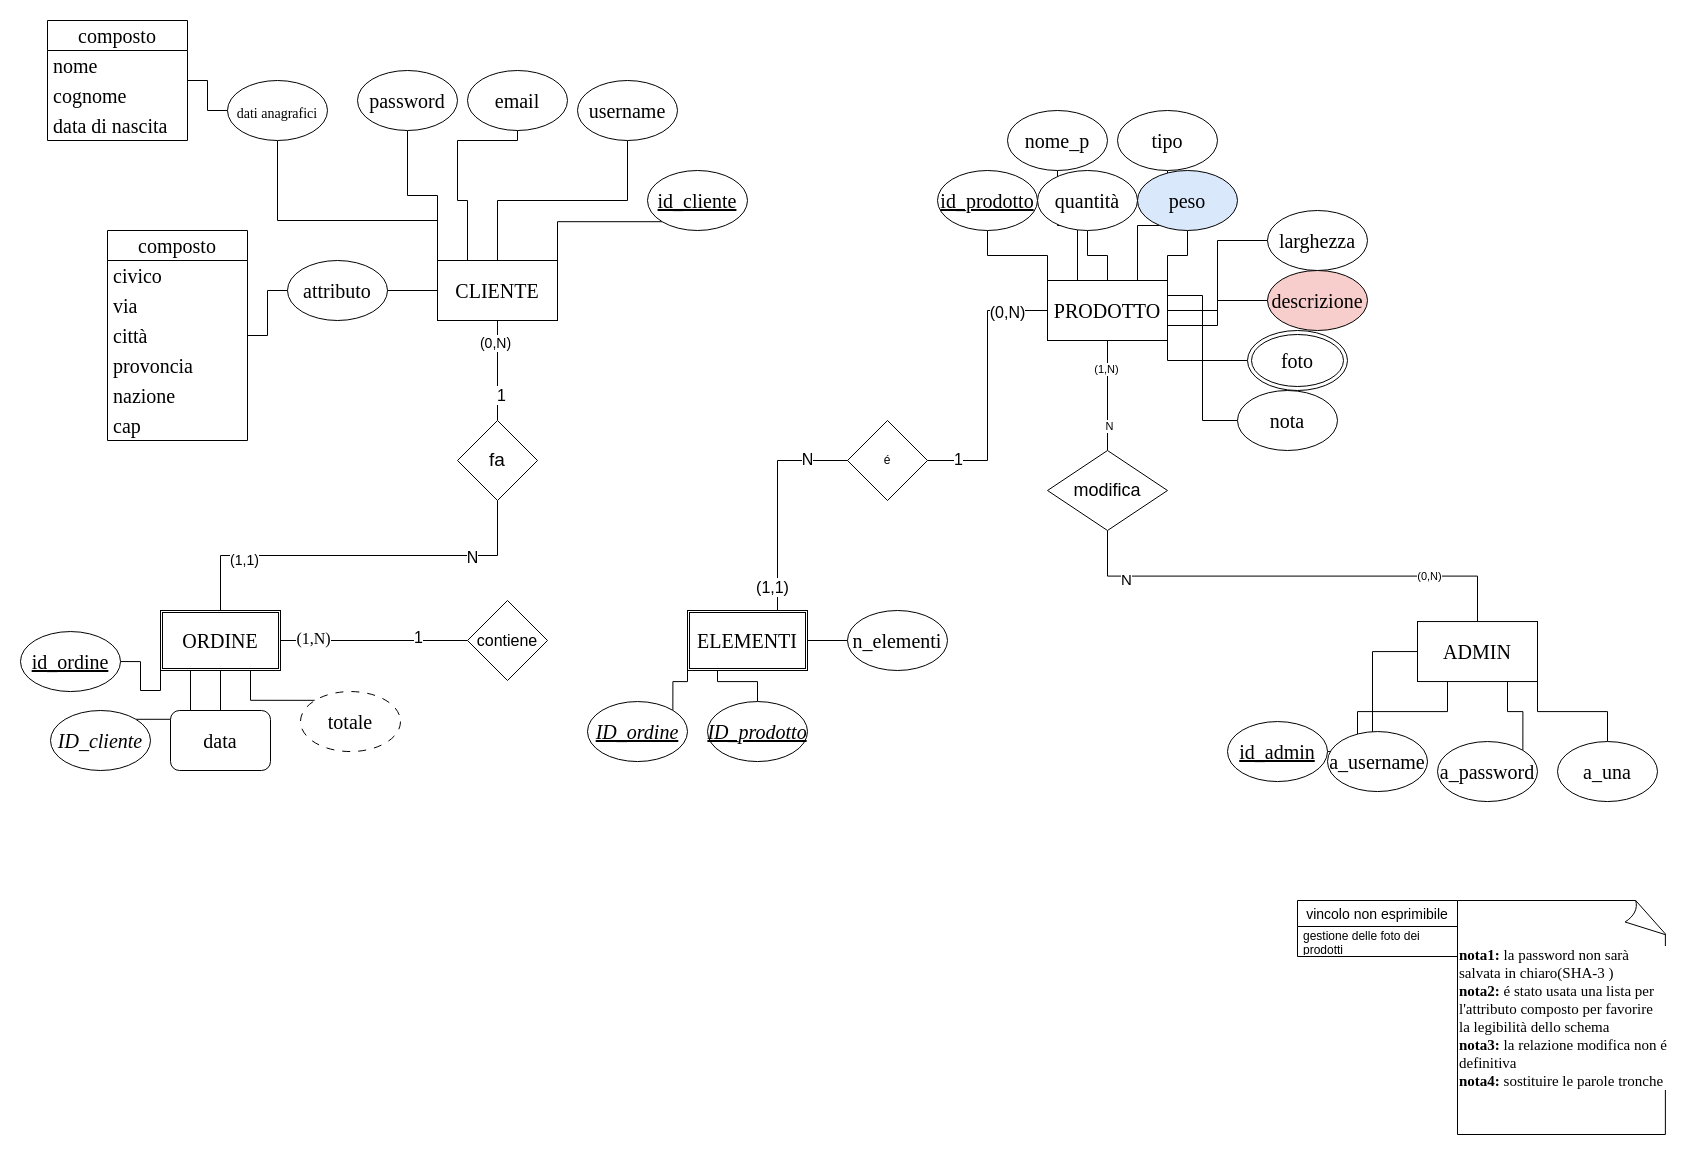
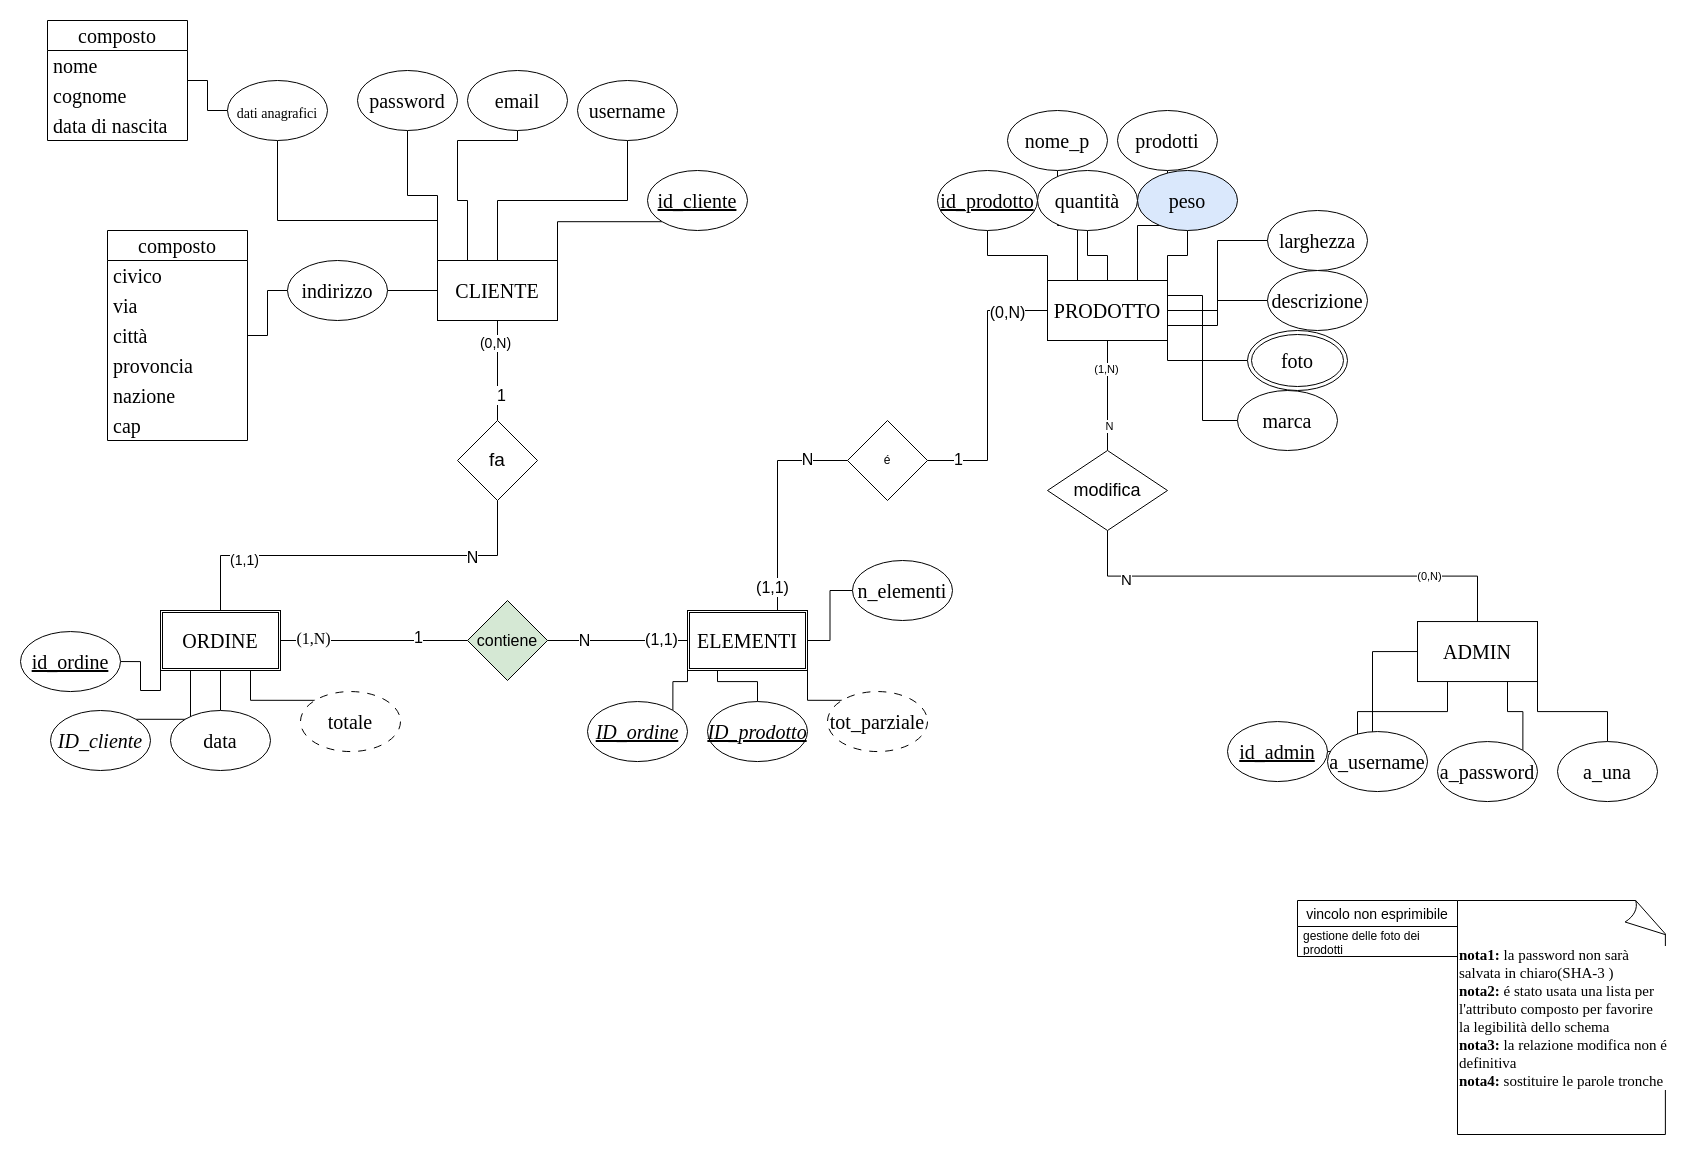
(1168, 141) -> (1168, 141)
(338, 291) -> (338, 291)
(1318, 301) -> (1318, 301)
(1288, 421) -> (1288, 421)
(508, 641) -> (508, 641)
none -> (603, 641)
(898, 641) -> (903, 591)
none -> (811, 700)
none -> (878, 722)
(221, 741) -> (221, 741)
